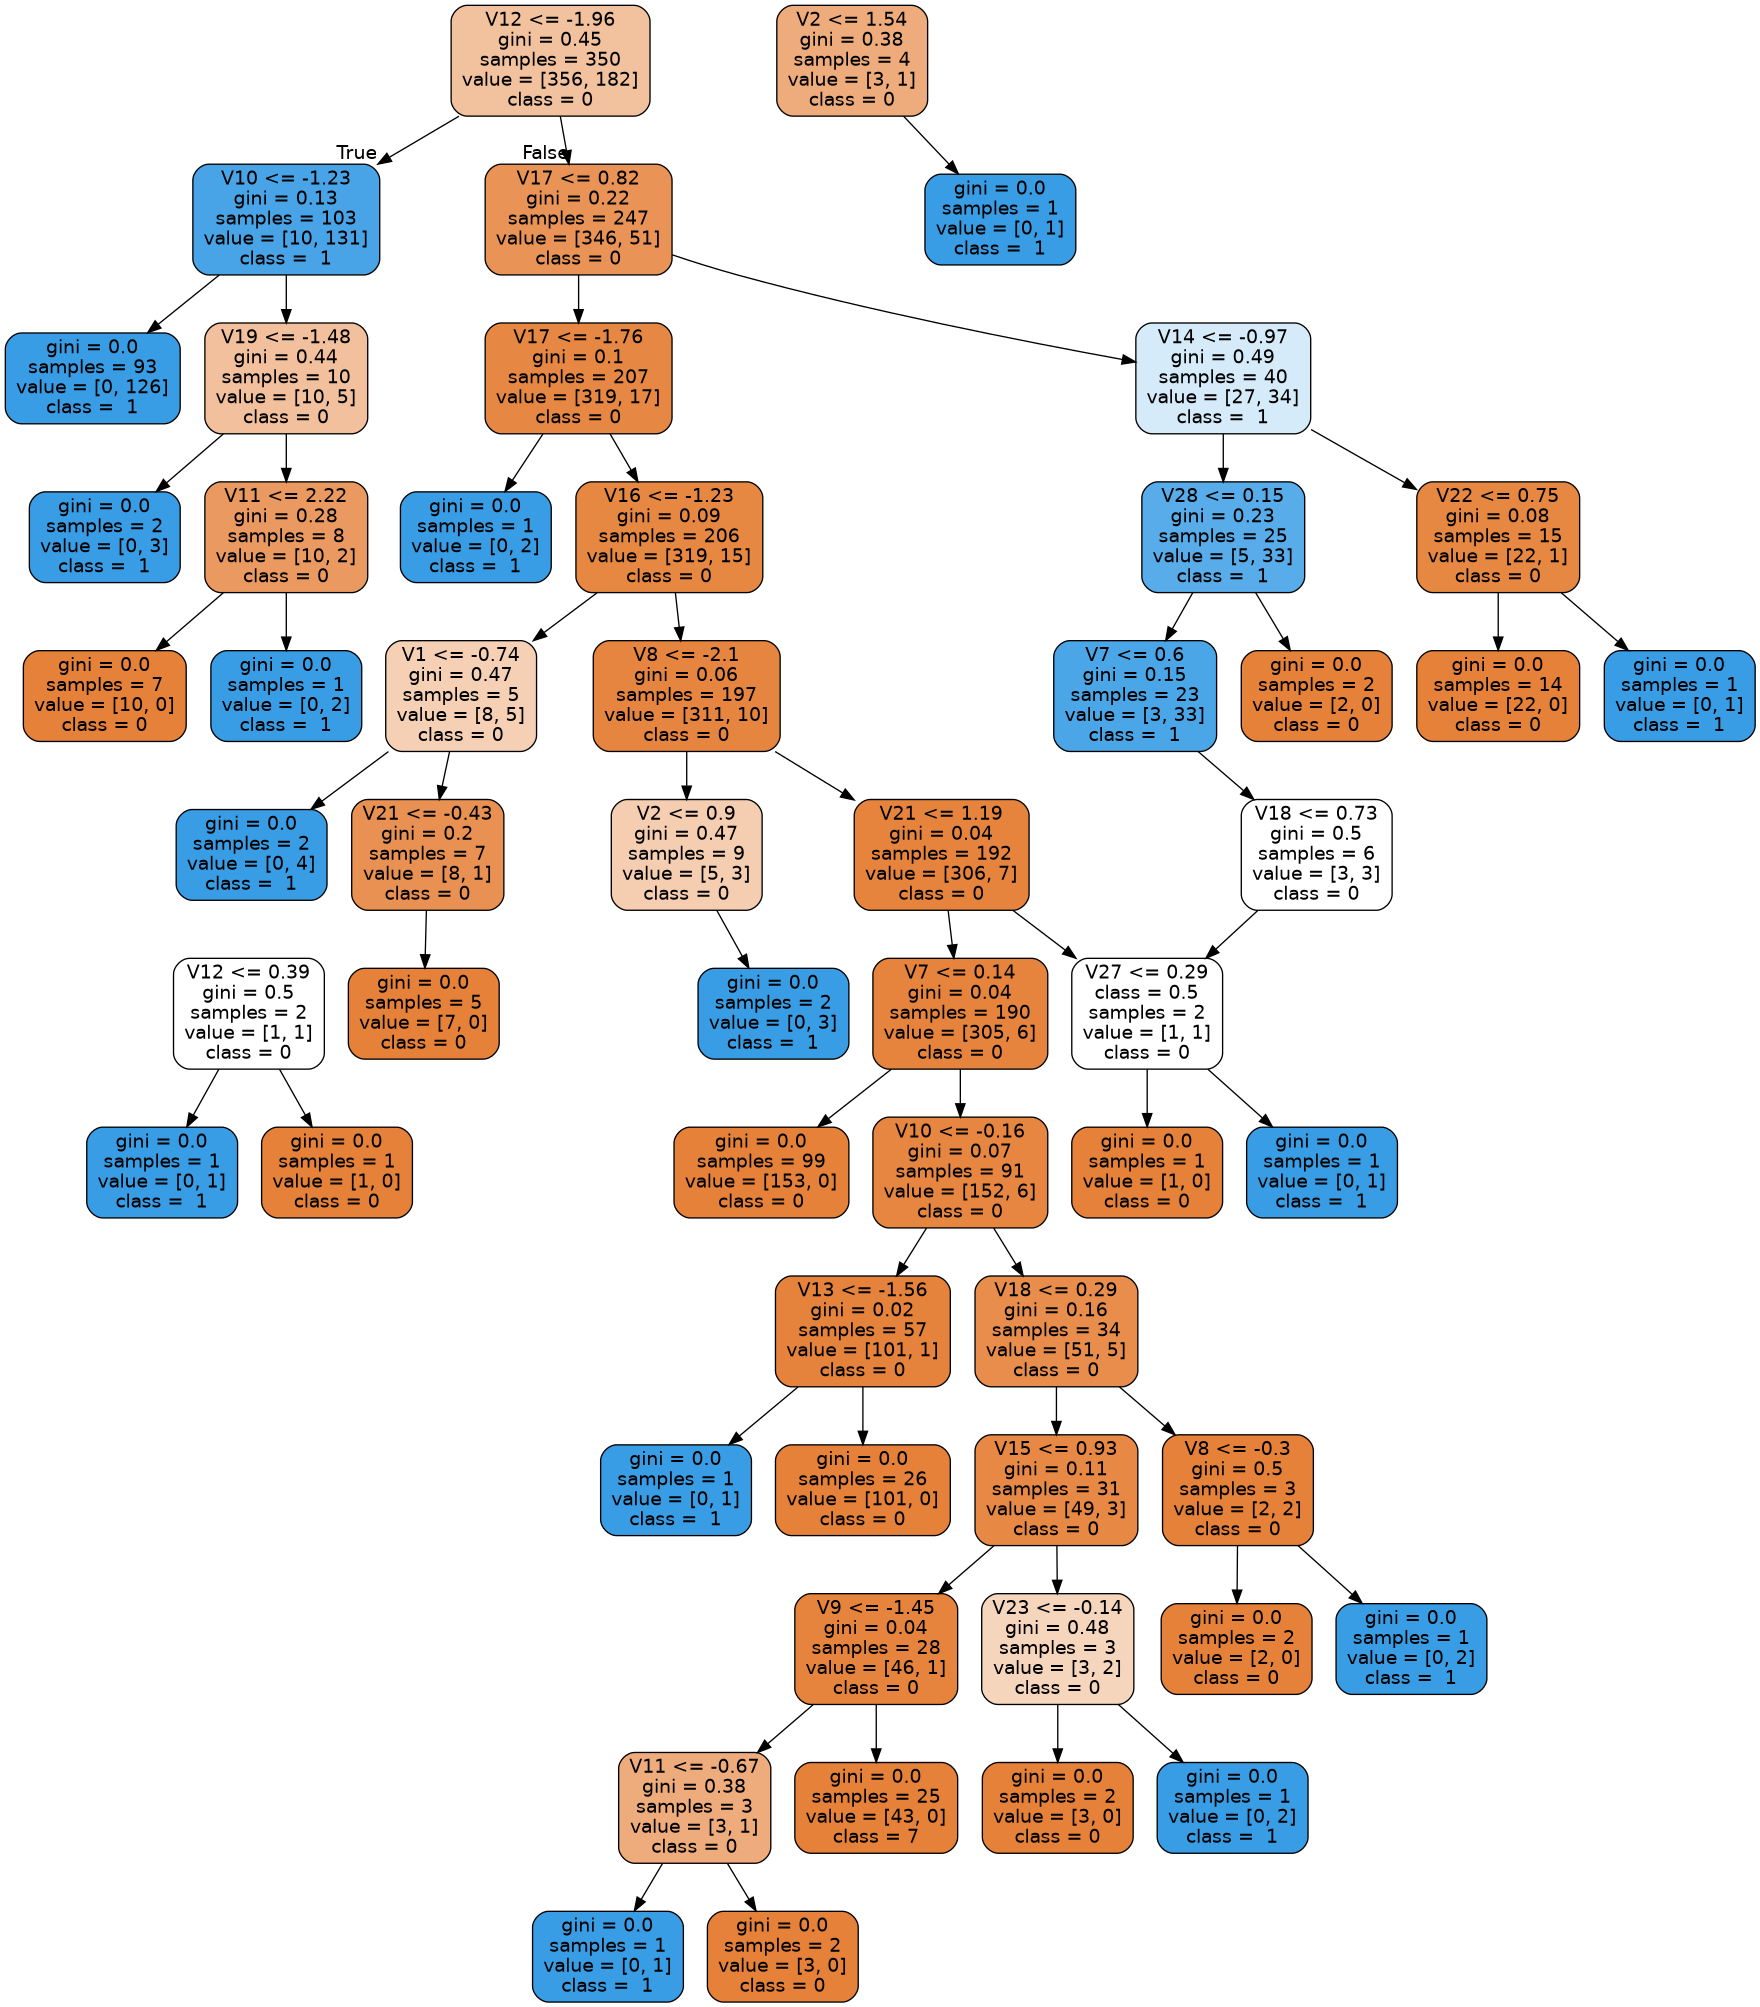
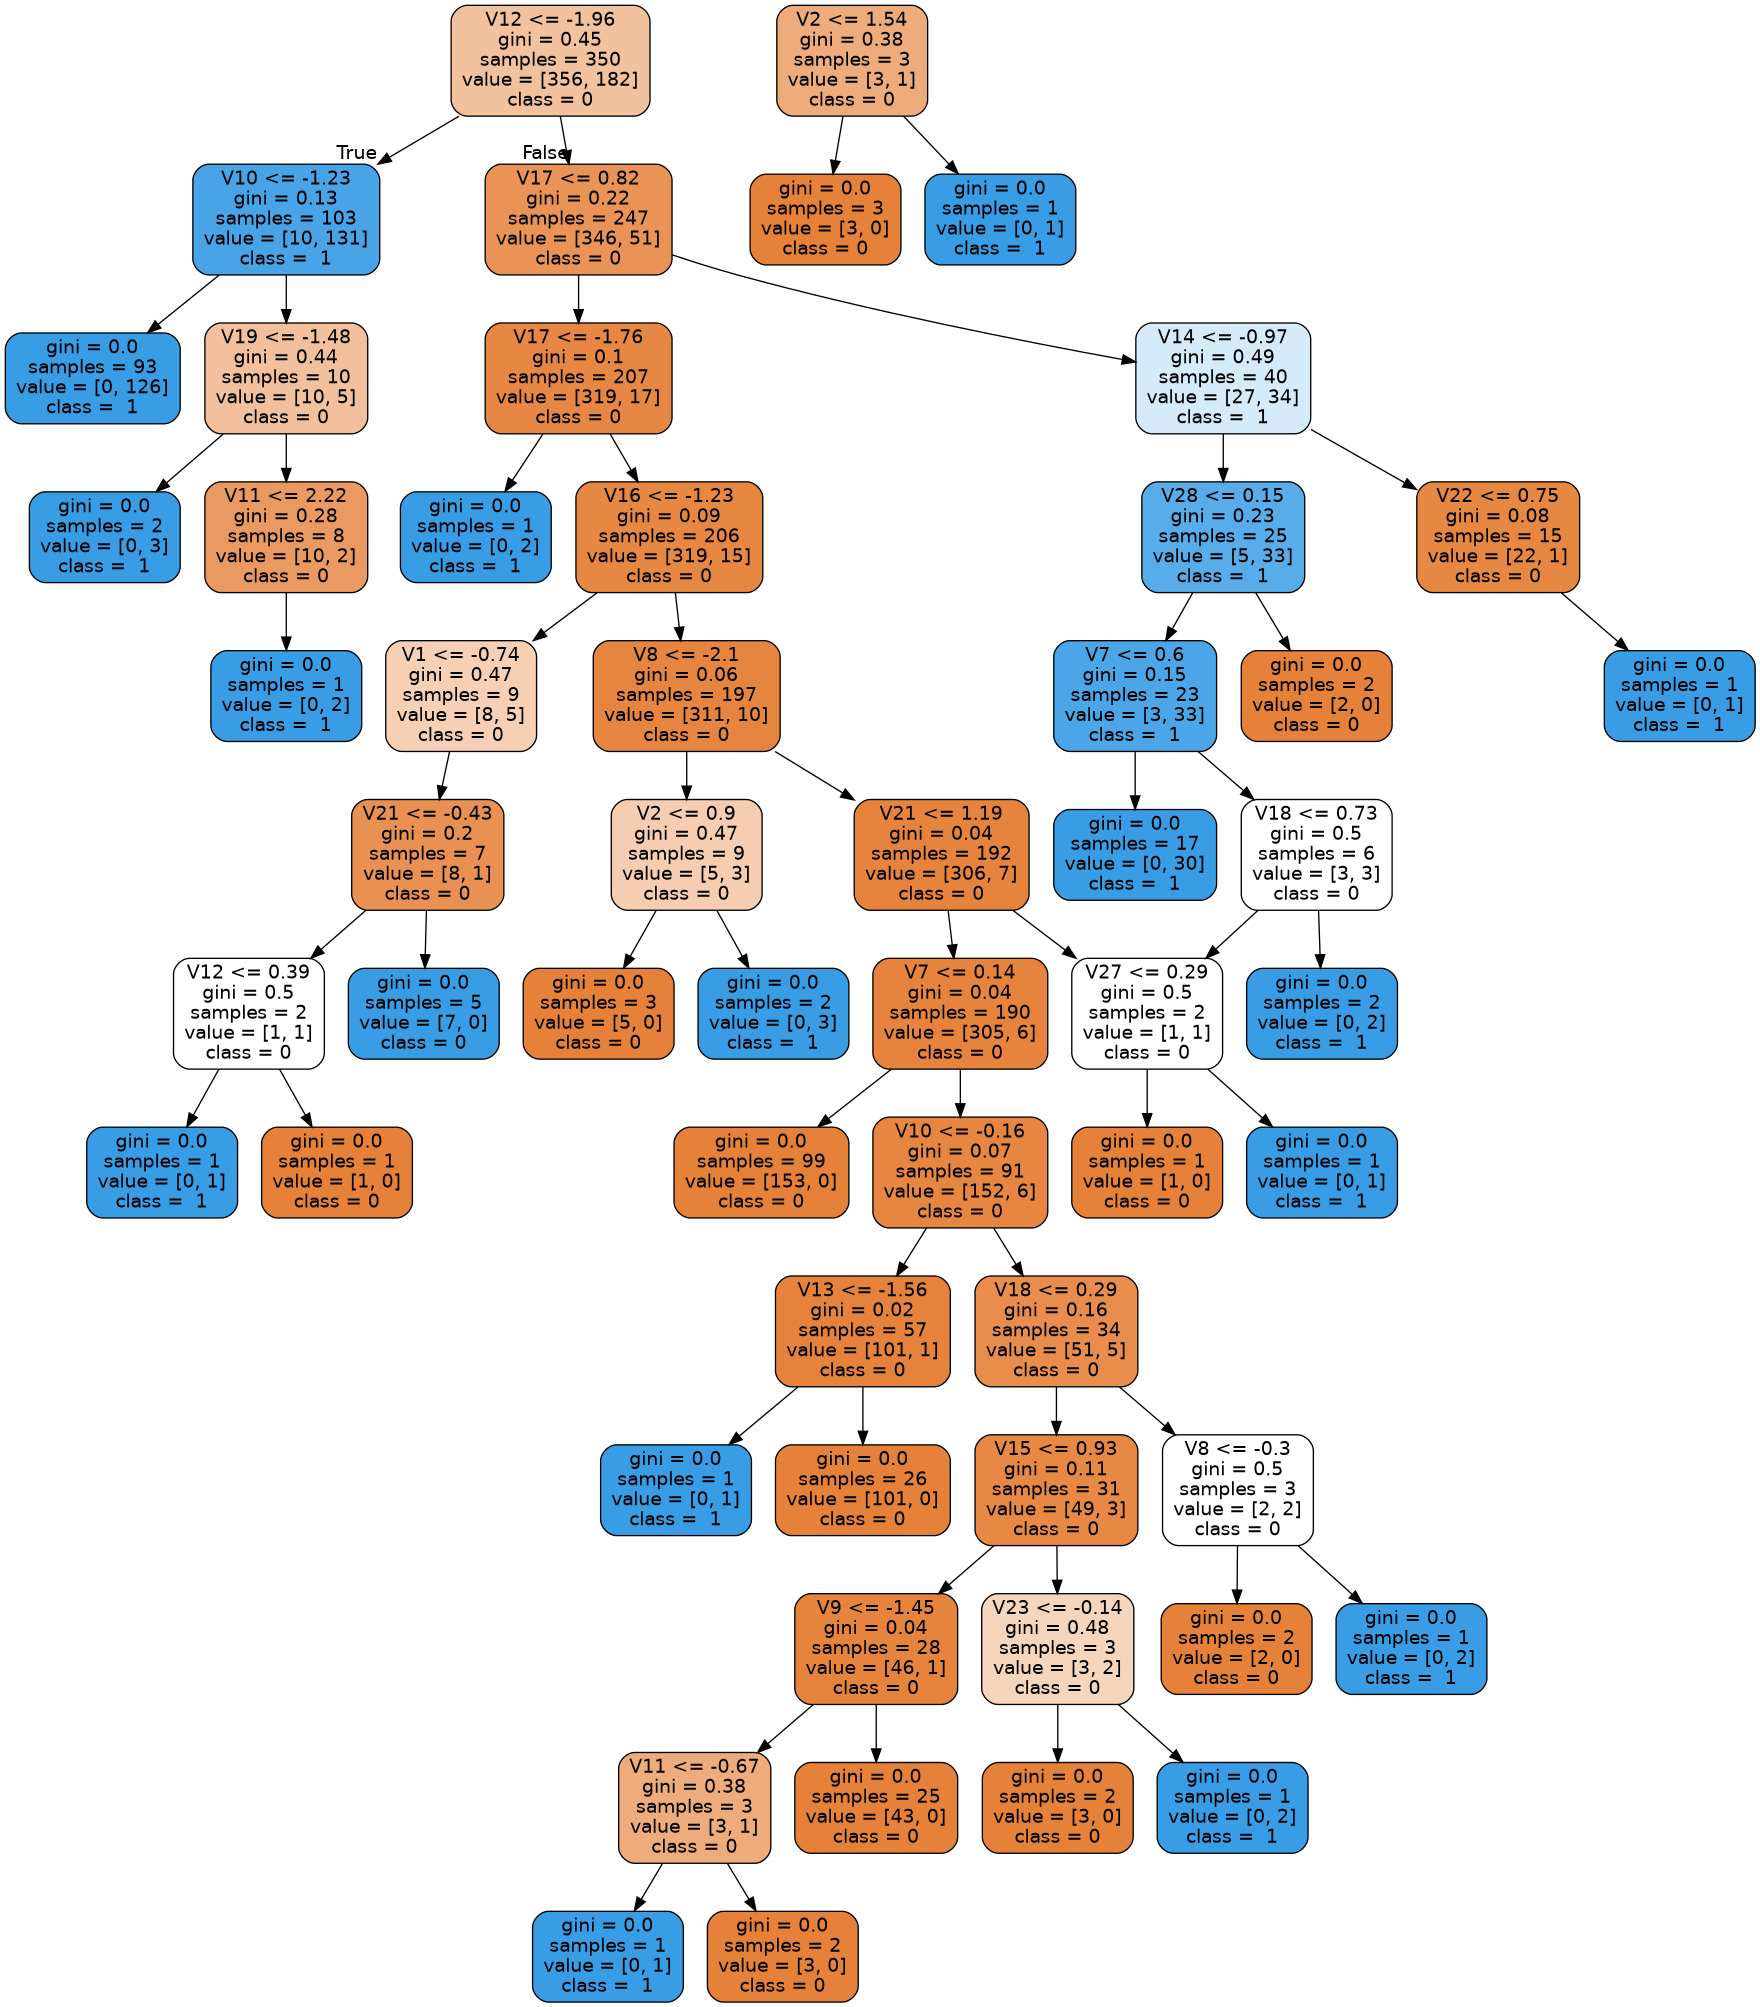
(852, 61) -> (852, 61)
none -> (826, 220)
(105, 696) -> none
(461, 696) -> (461, 696)
(1498, 696) -> none
(252, 855) -> none
none -> (1135, 855)
none -> (343, 930)
(424, 1014) -> (424, 1014)
none -> (599, 1014)
(1147, 1014) -> (1147, 1014)
none -> (1322, 1014)
(1238, 1490) -> (1238, 1490)
(876, 1808) -> (876, 1808)
